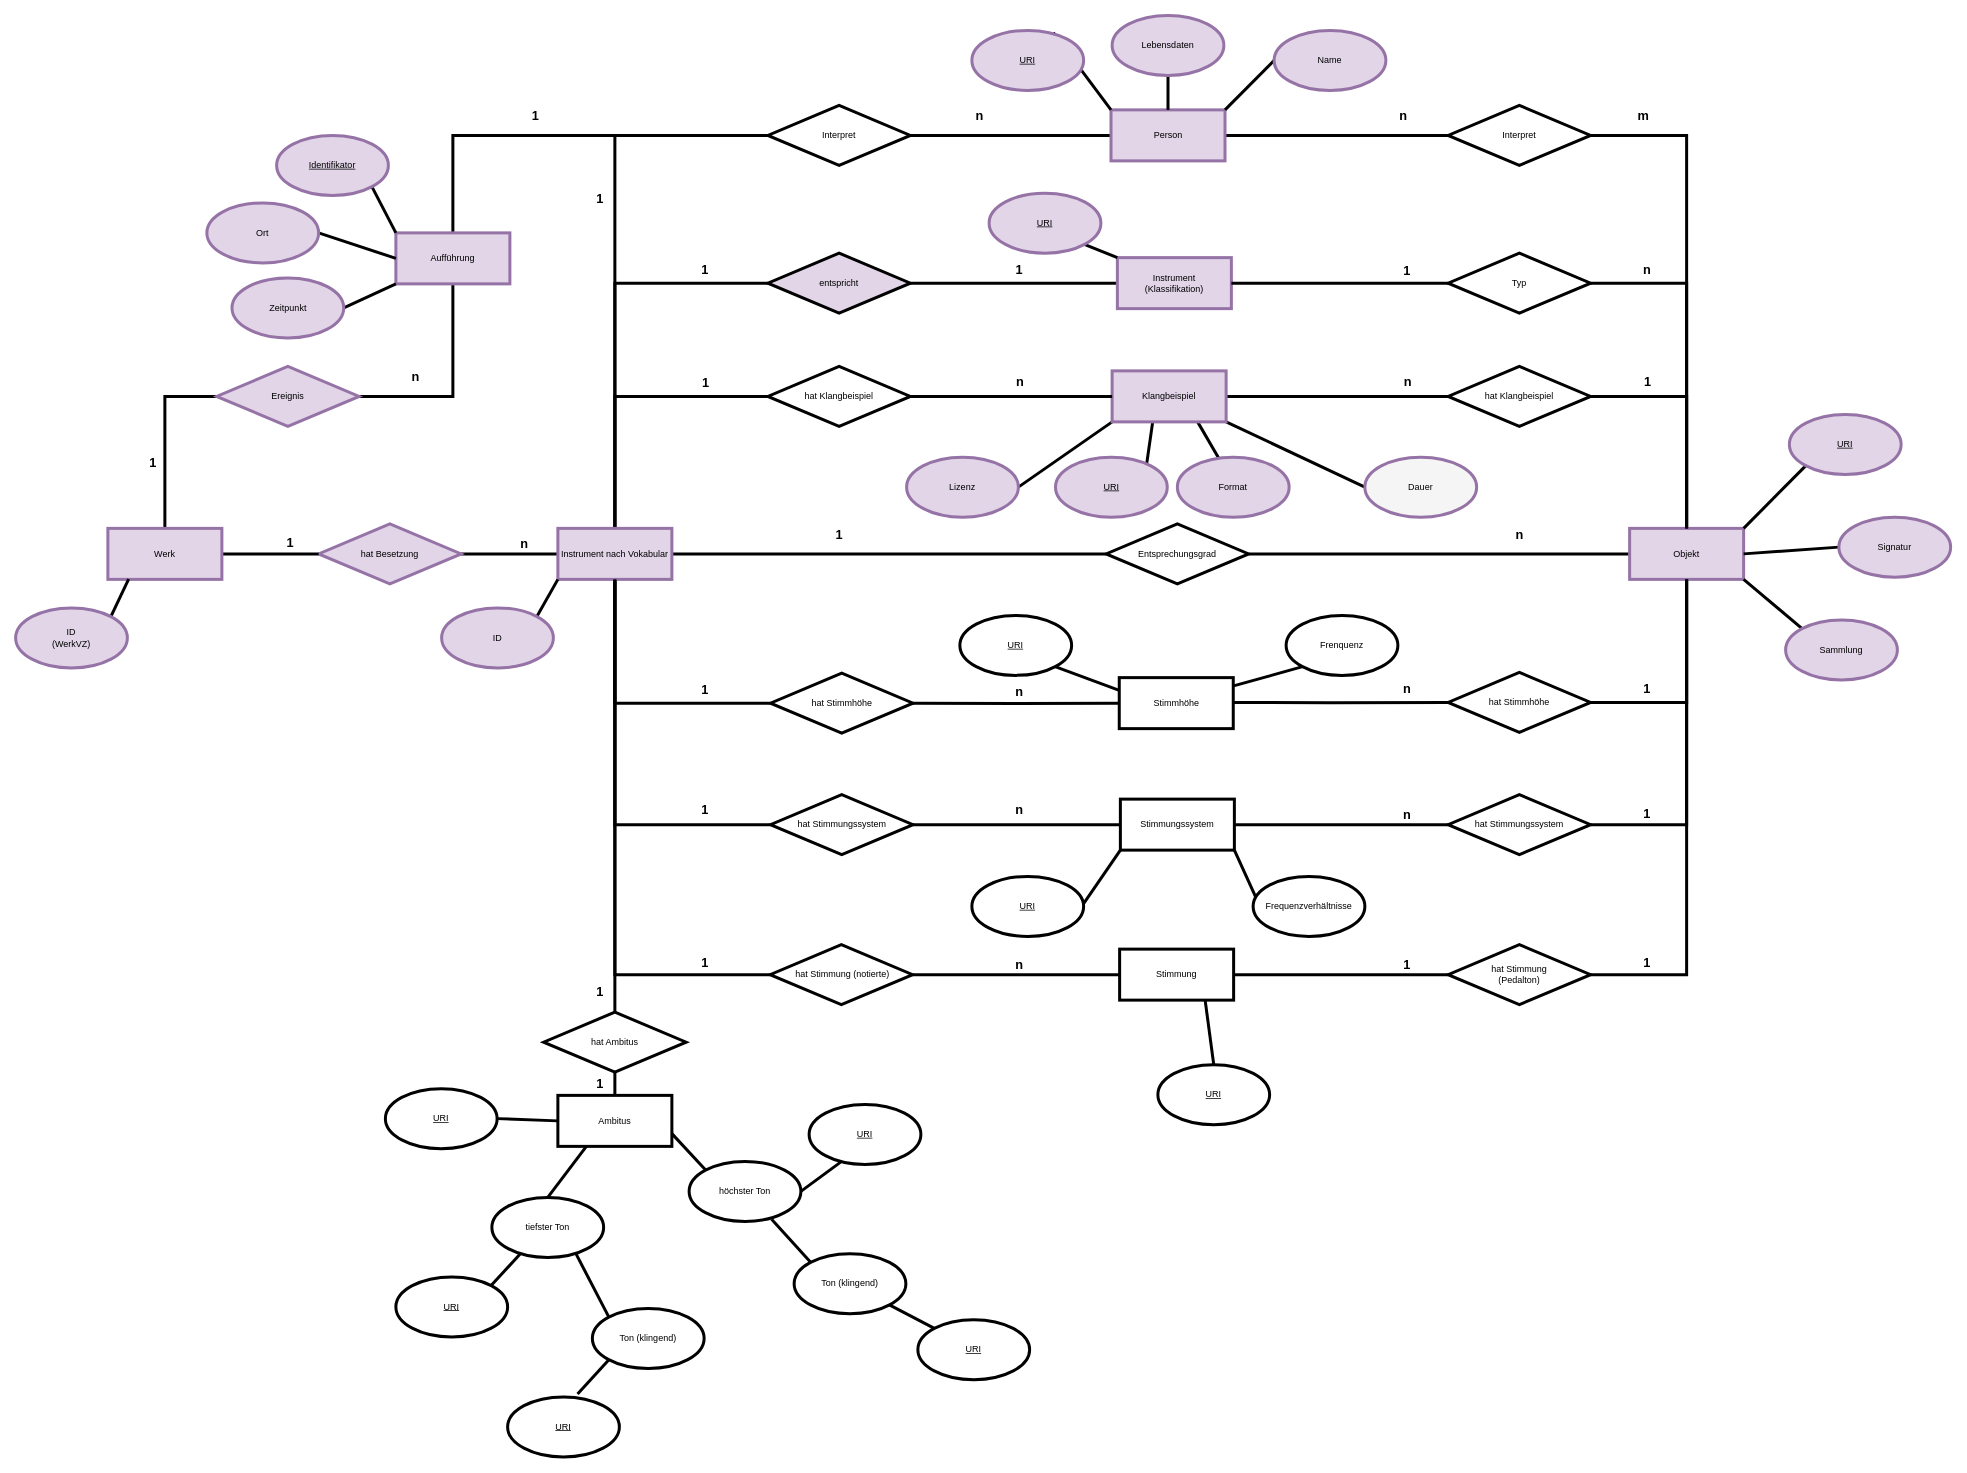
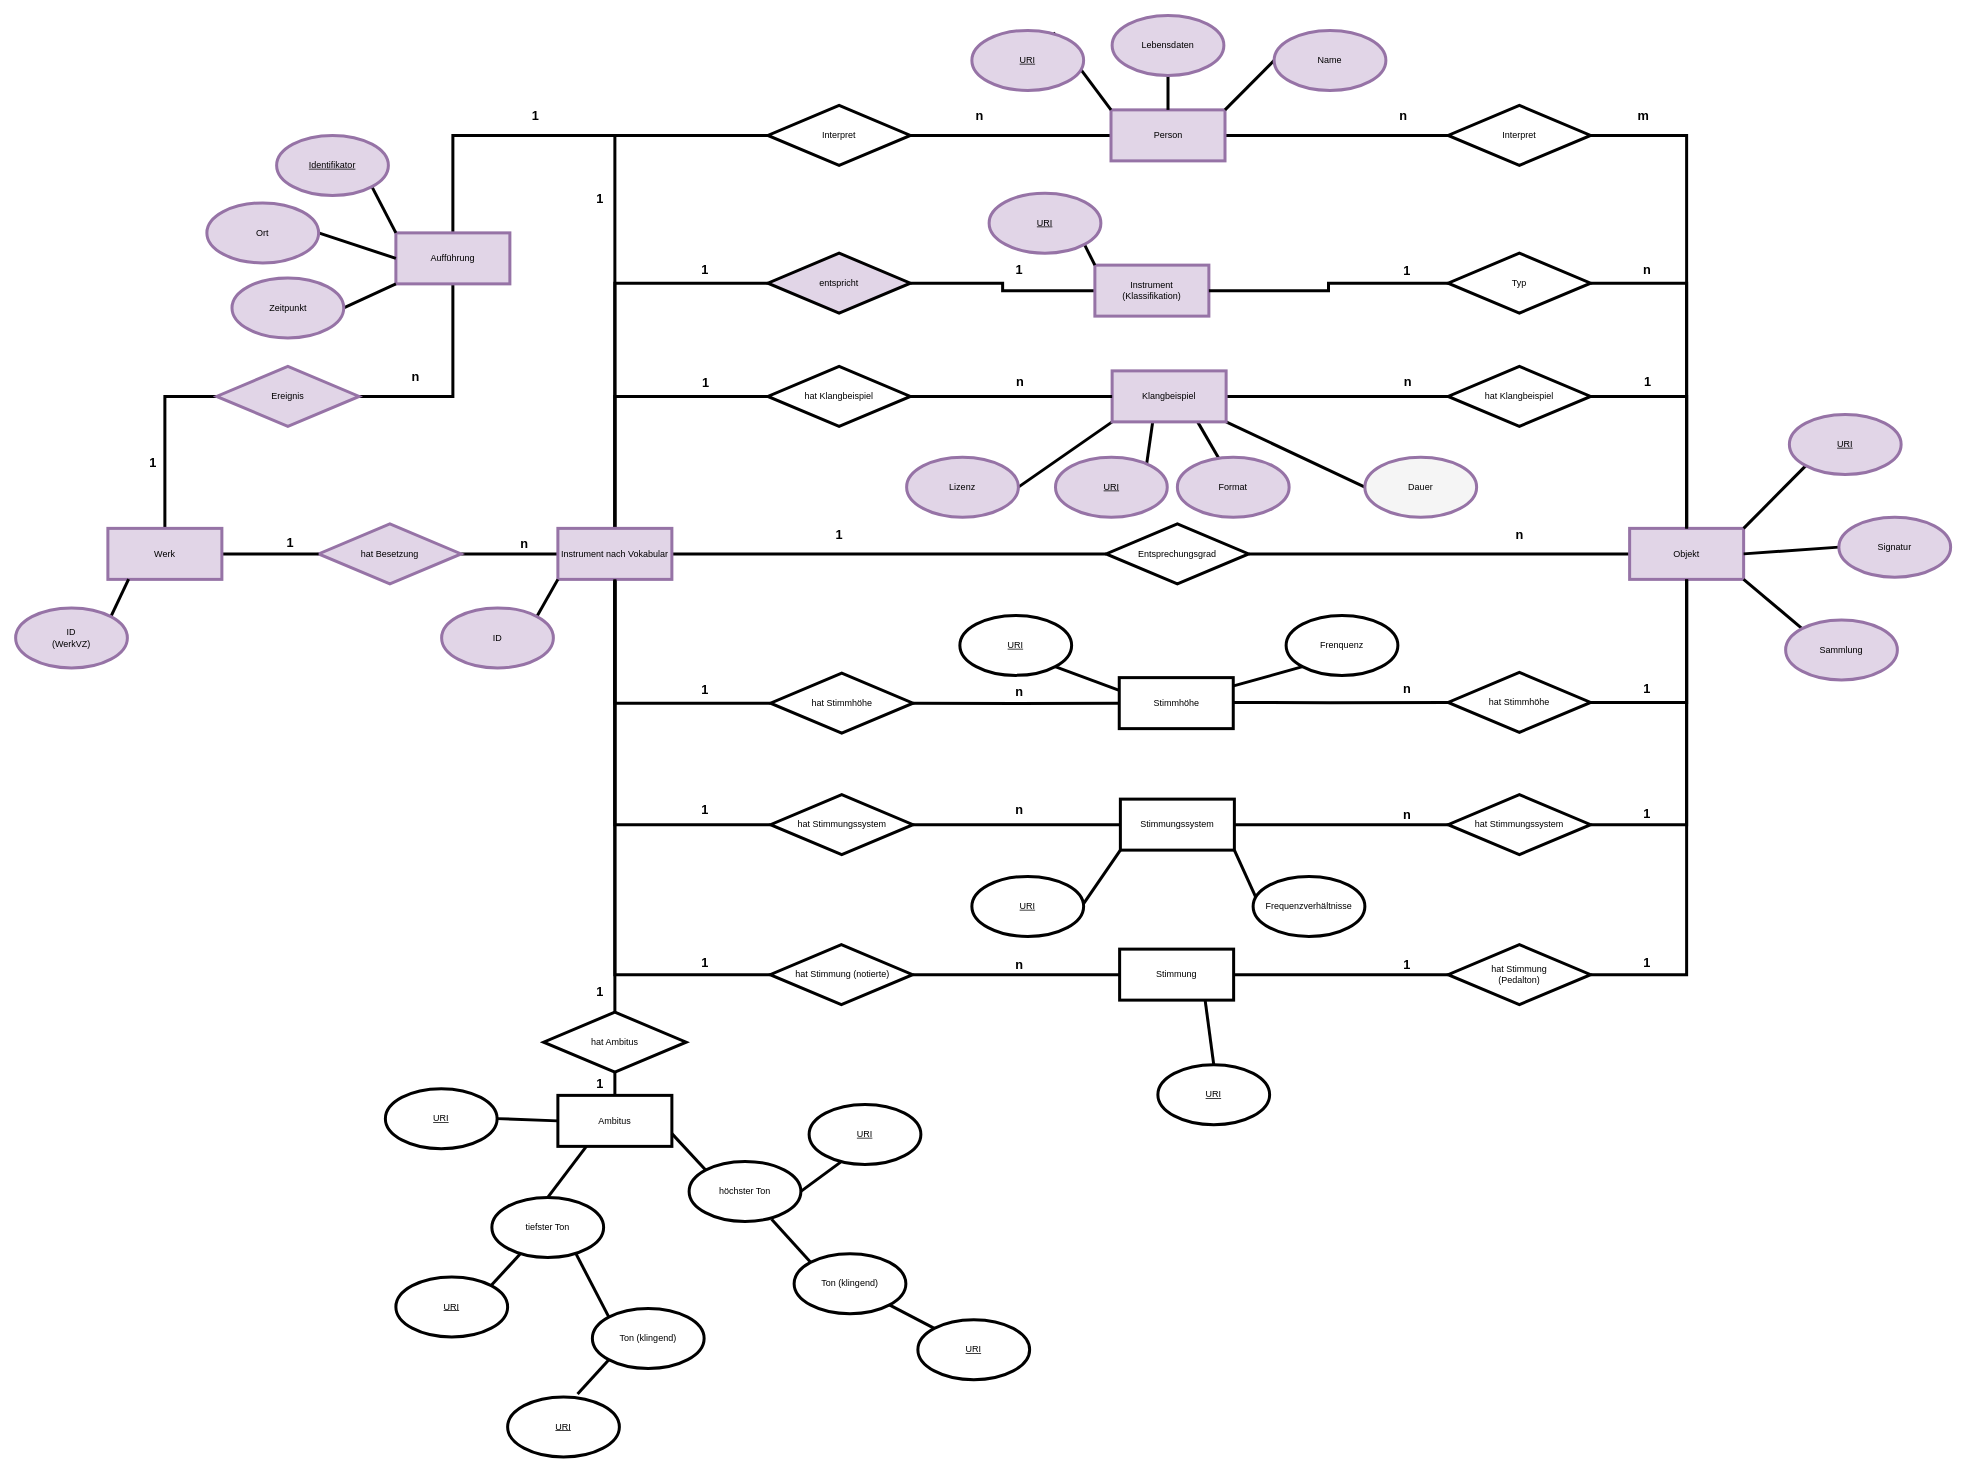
(1174, 283) -> (1152, 291)
